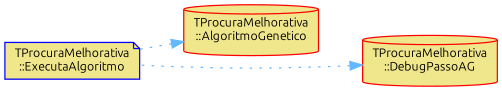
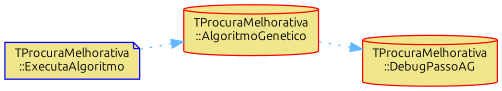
(245, 68) -> (335, 44)
